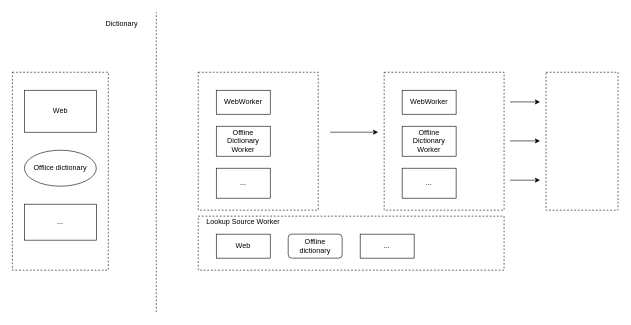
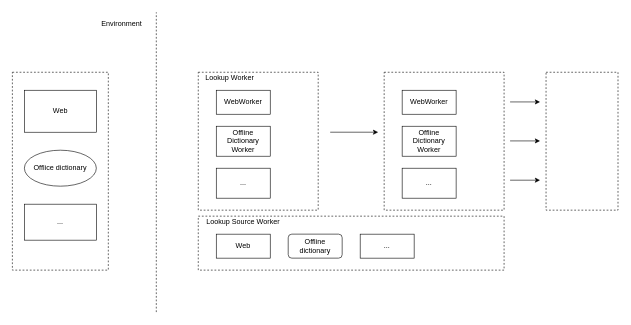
(122, 24) -> (122, 24)
none -> (249, 78)
